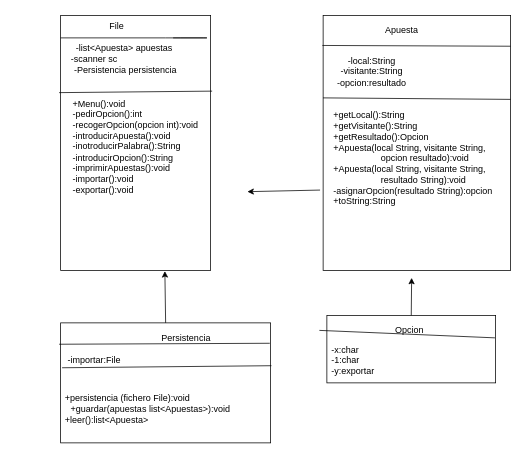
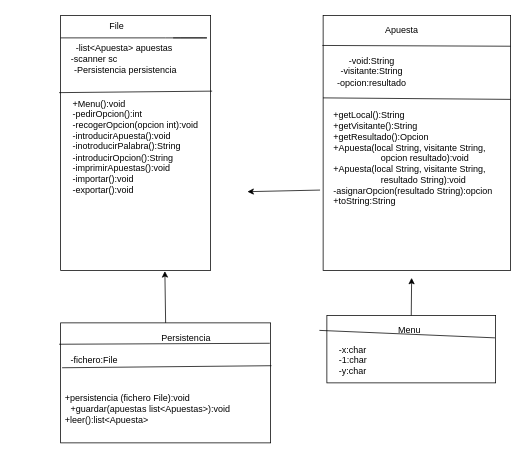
(372, 72) -> (372, 72)
(410, 330) -> (410, 330)
(94, 360) -> (94, 360)
(353, 360) -> (353, 360)
